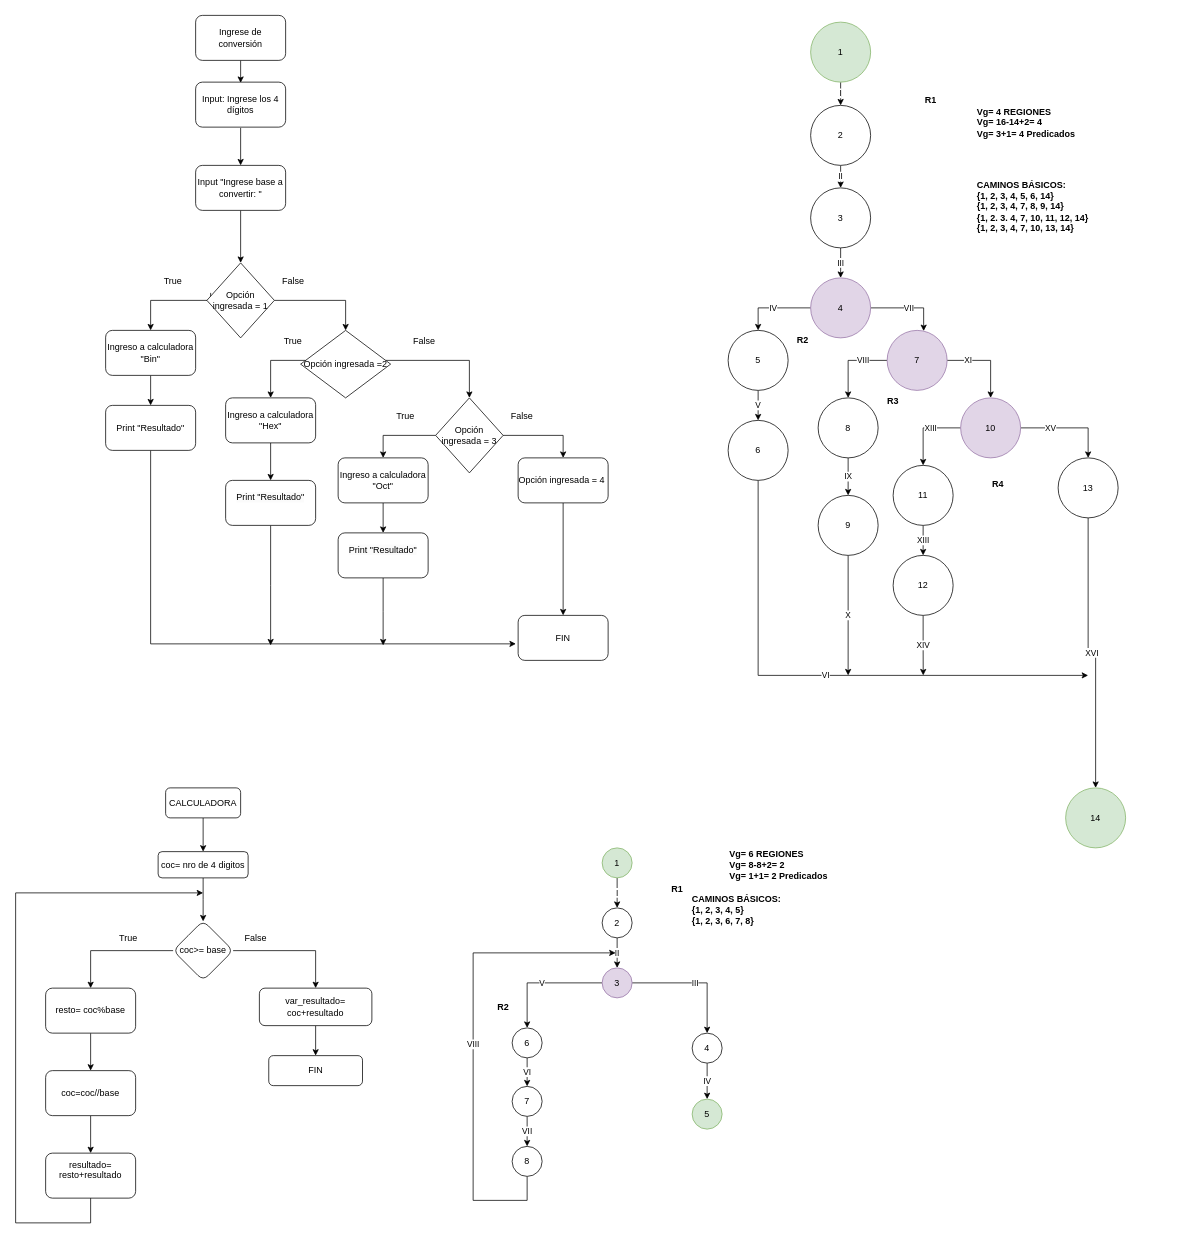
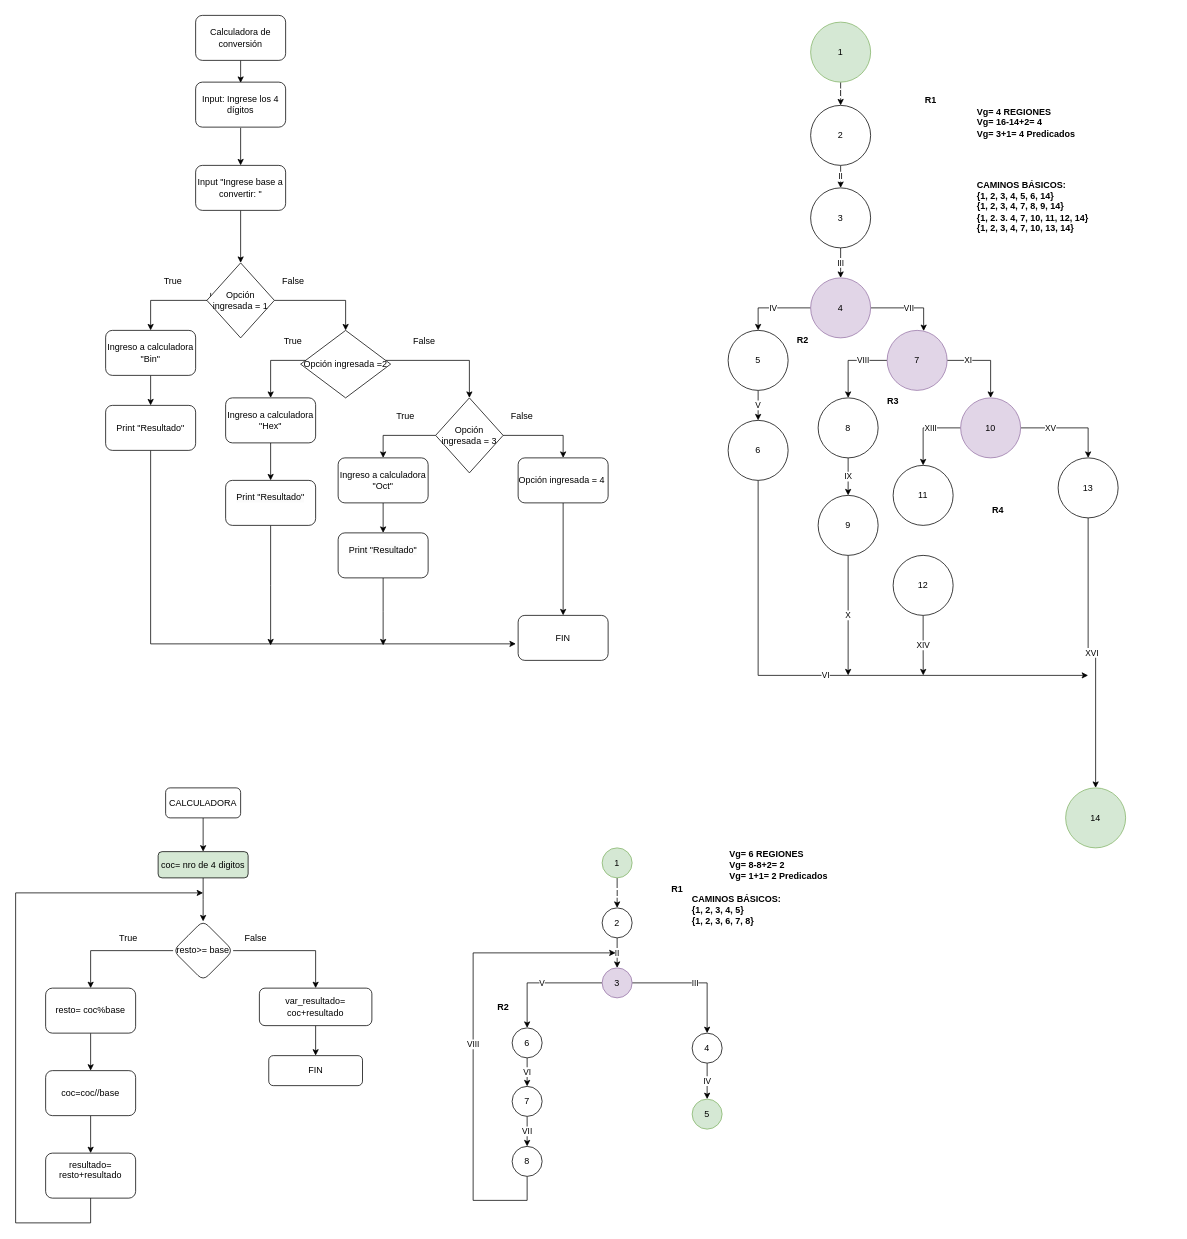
(240, 38) -> (240, 38)
(998, 484) -> (998, 510)
(923, 542) -> none
(203, 865) -> (203, 865)
(203, 951) -> (203, 951)
